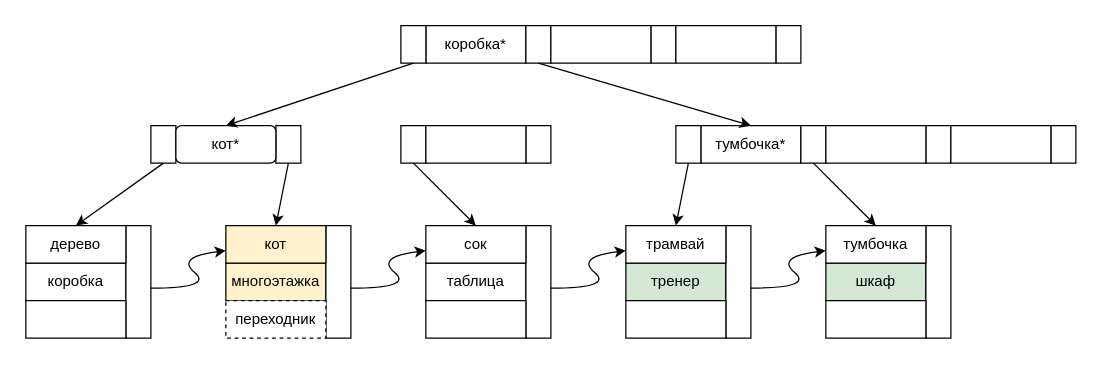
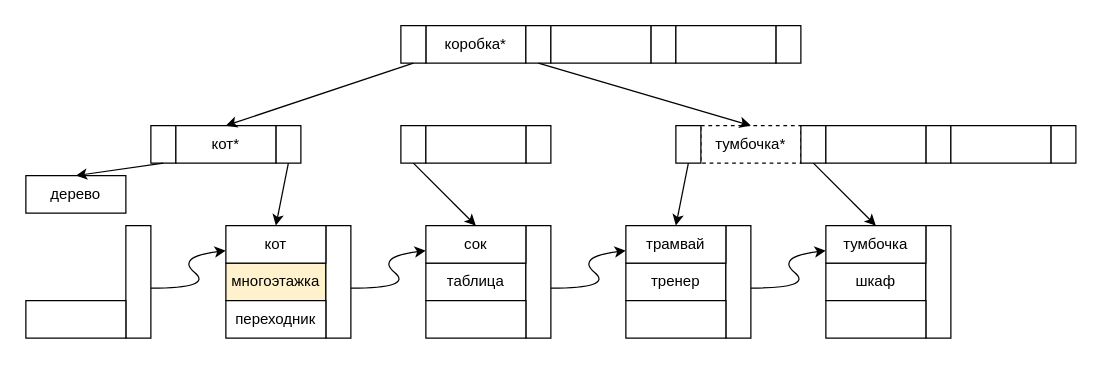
(226, 144) -> (226, 144)
(751, 144) -> (751, 144)
(76, 244) -> (76, 194)
(276, 244) -> (276, 244)
(76, 282) -> none
(676, 282) -> (676, 282)
(876, 282) -> (876, 282)
(276, 319) -> (276, 319)
